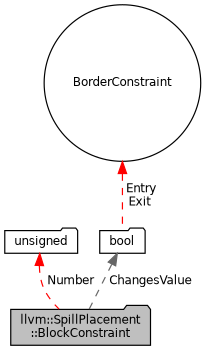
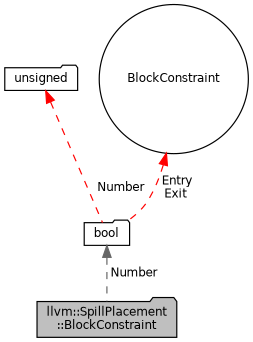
(122, 83) -> (174, 79)
(149, 281) -> (133, 273)
(44, 290) -> (77, 162)
